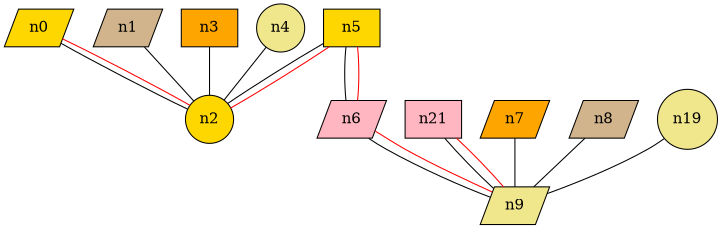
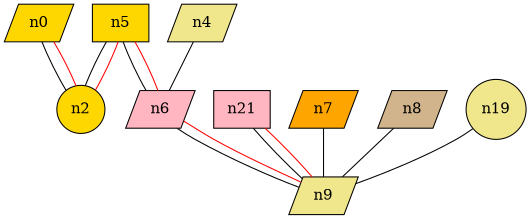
(128, 28) -> none
(210, 28) -> none
(281, 28) -> (202, 23)
(245, 74) -> (181, 66)
